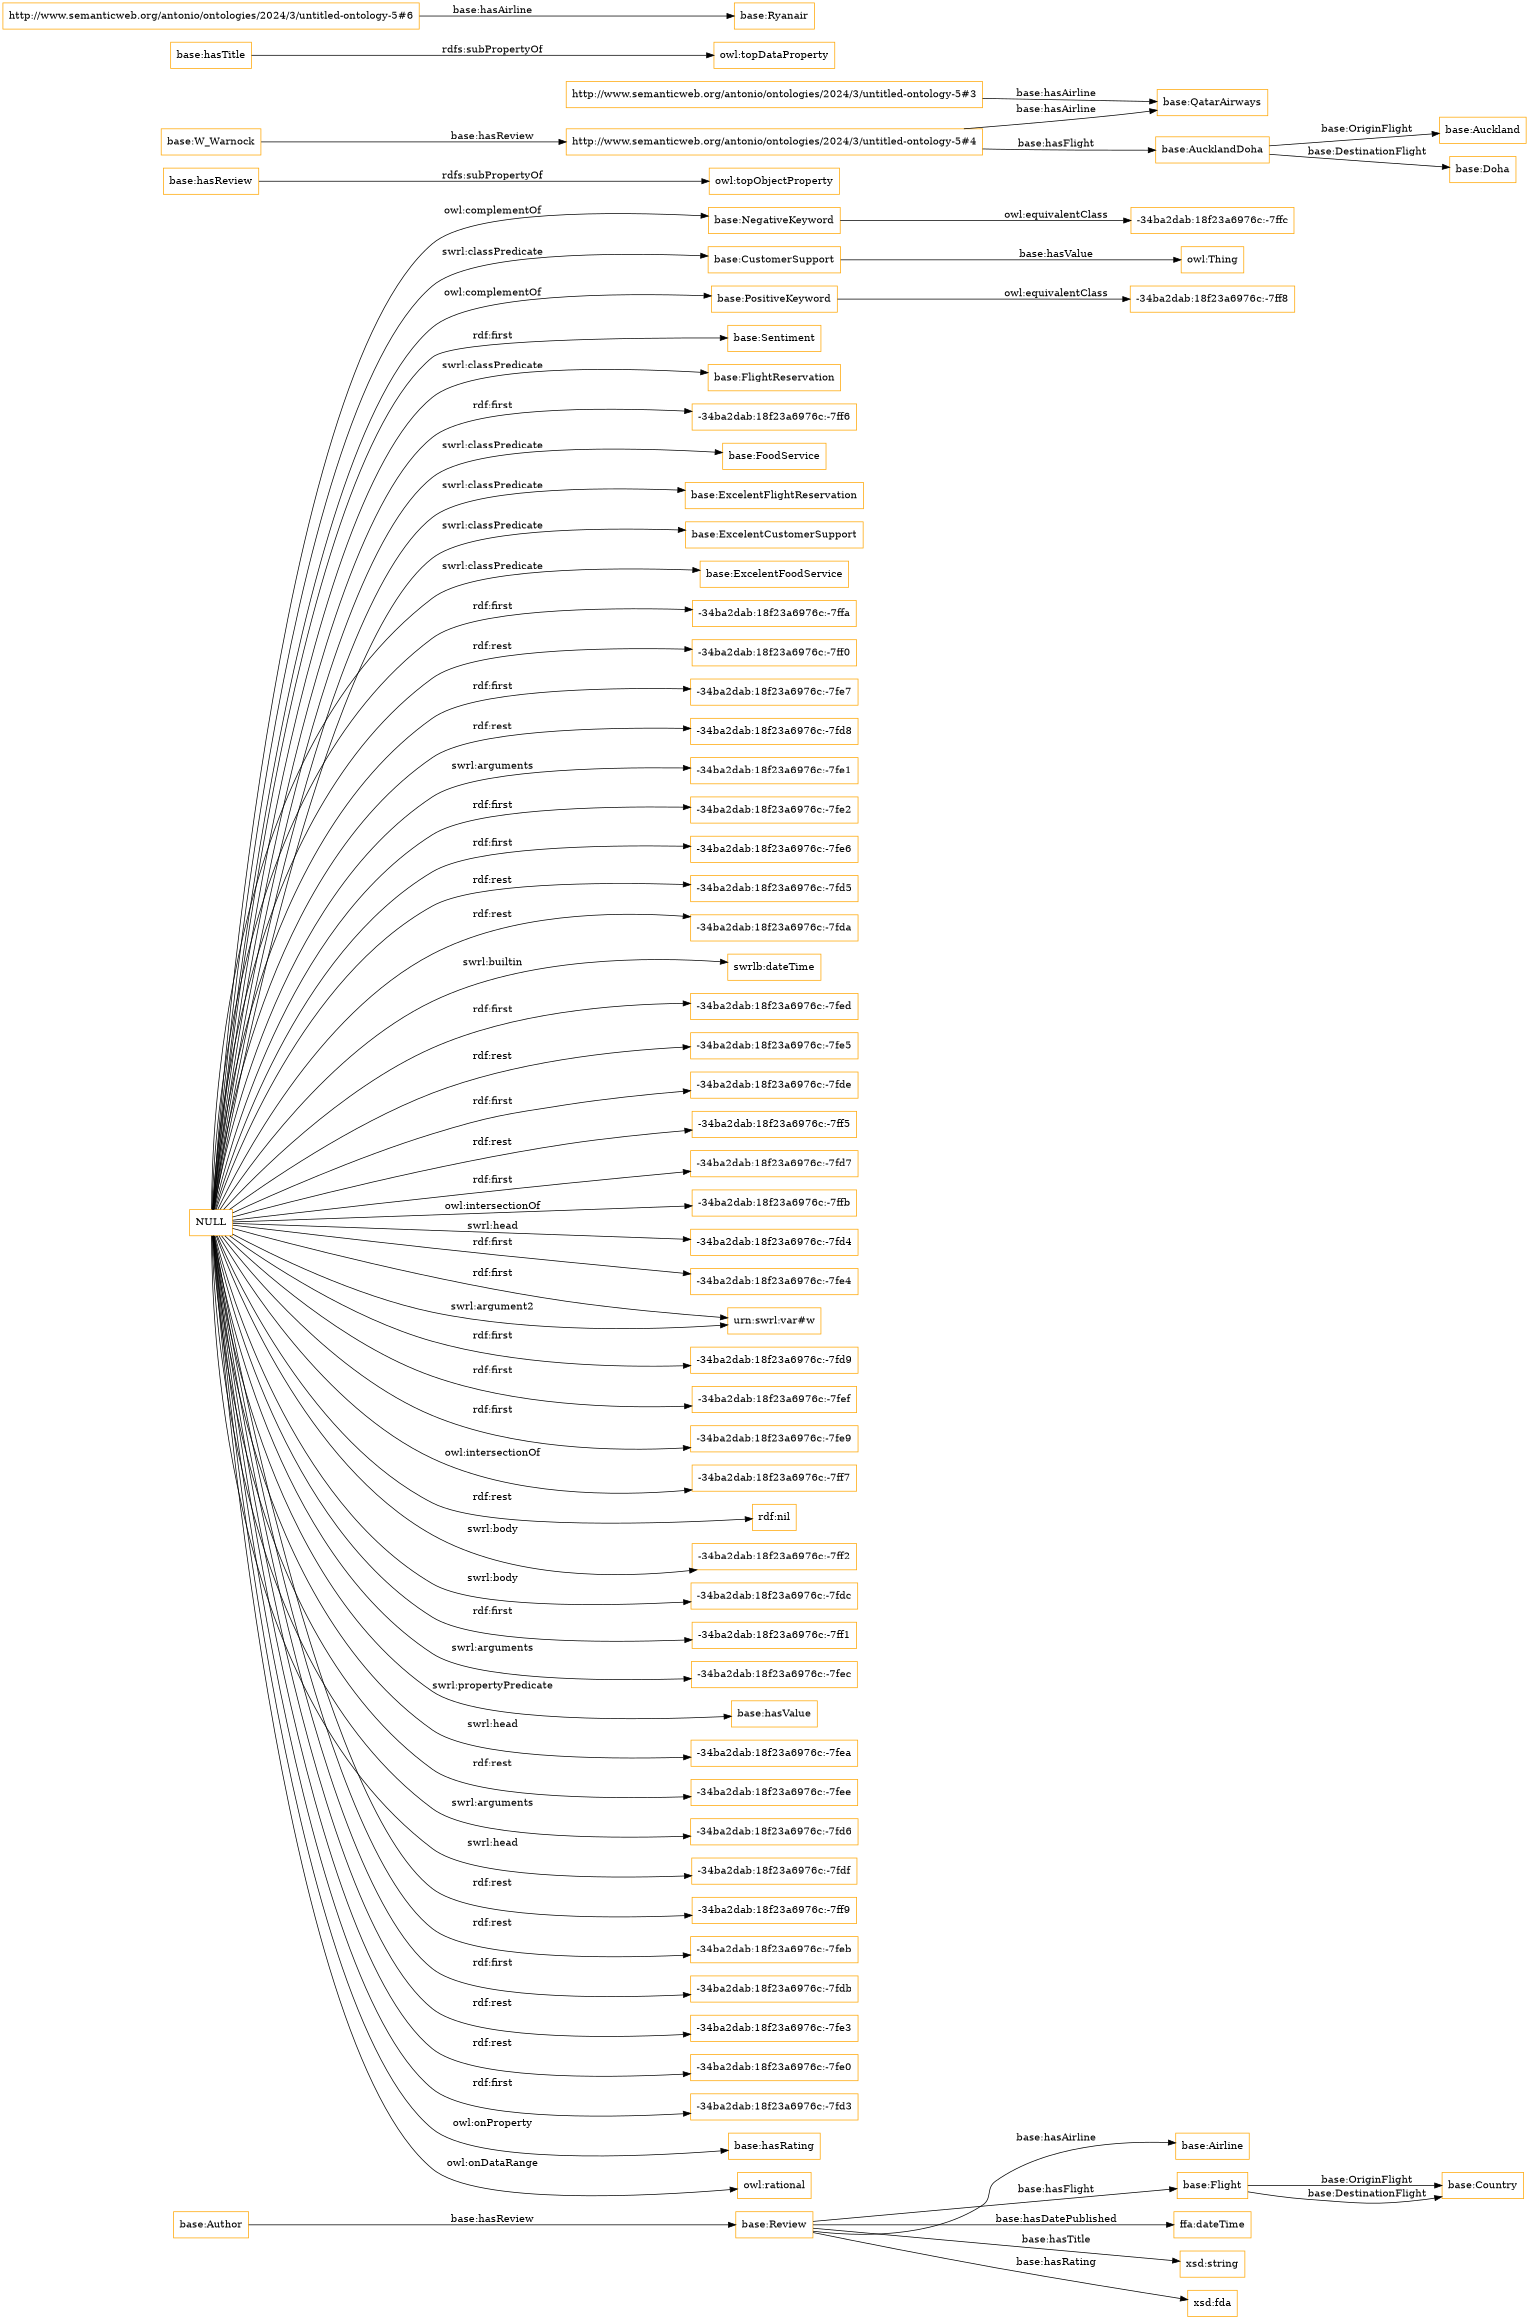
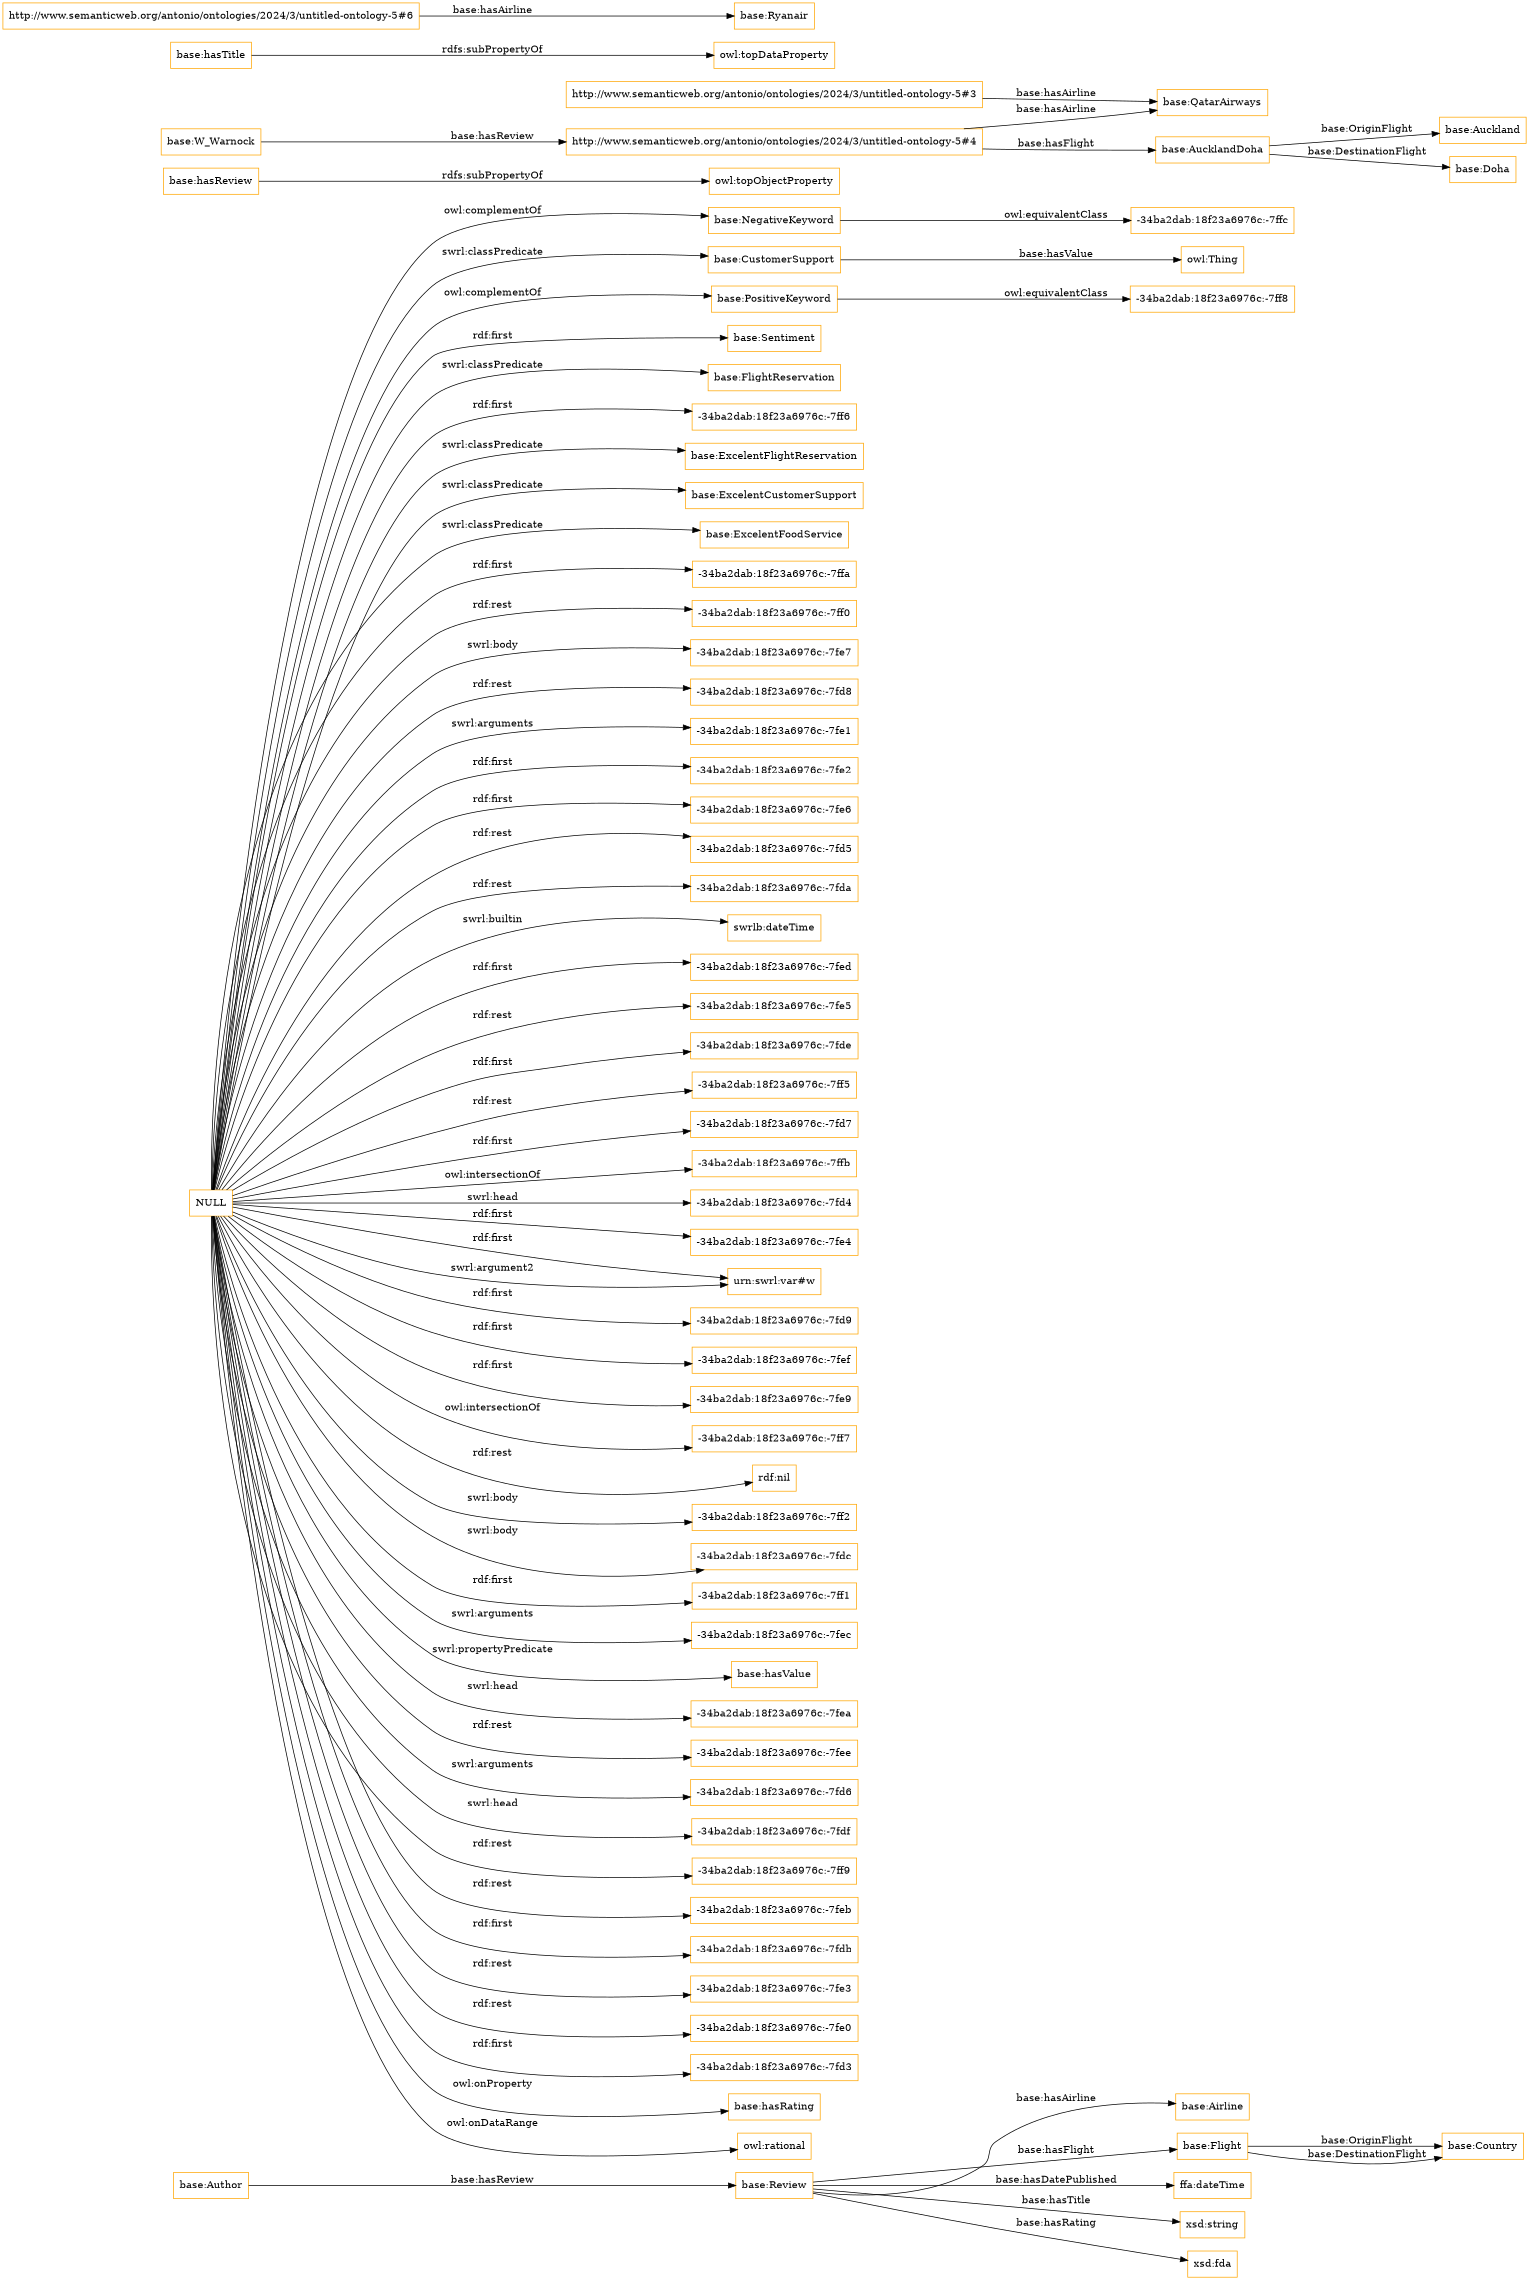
(774, 456) -> none
(493, 687) -> (493, 645)
